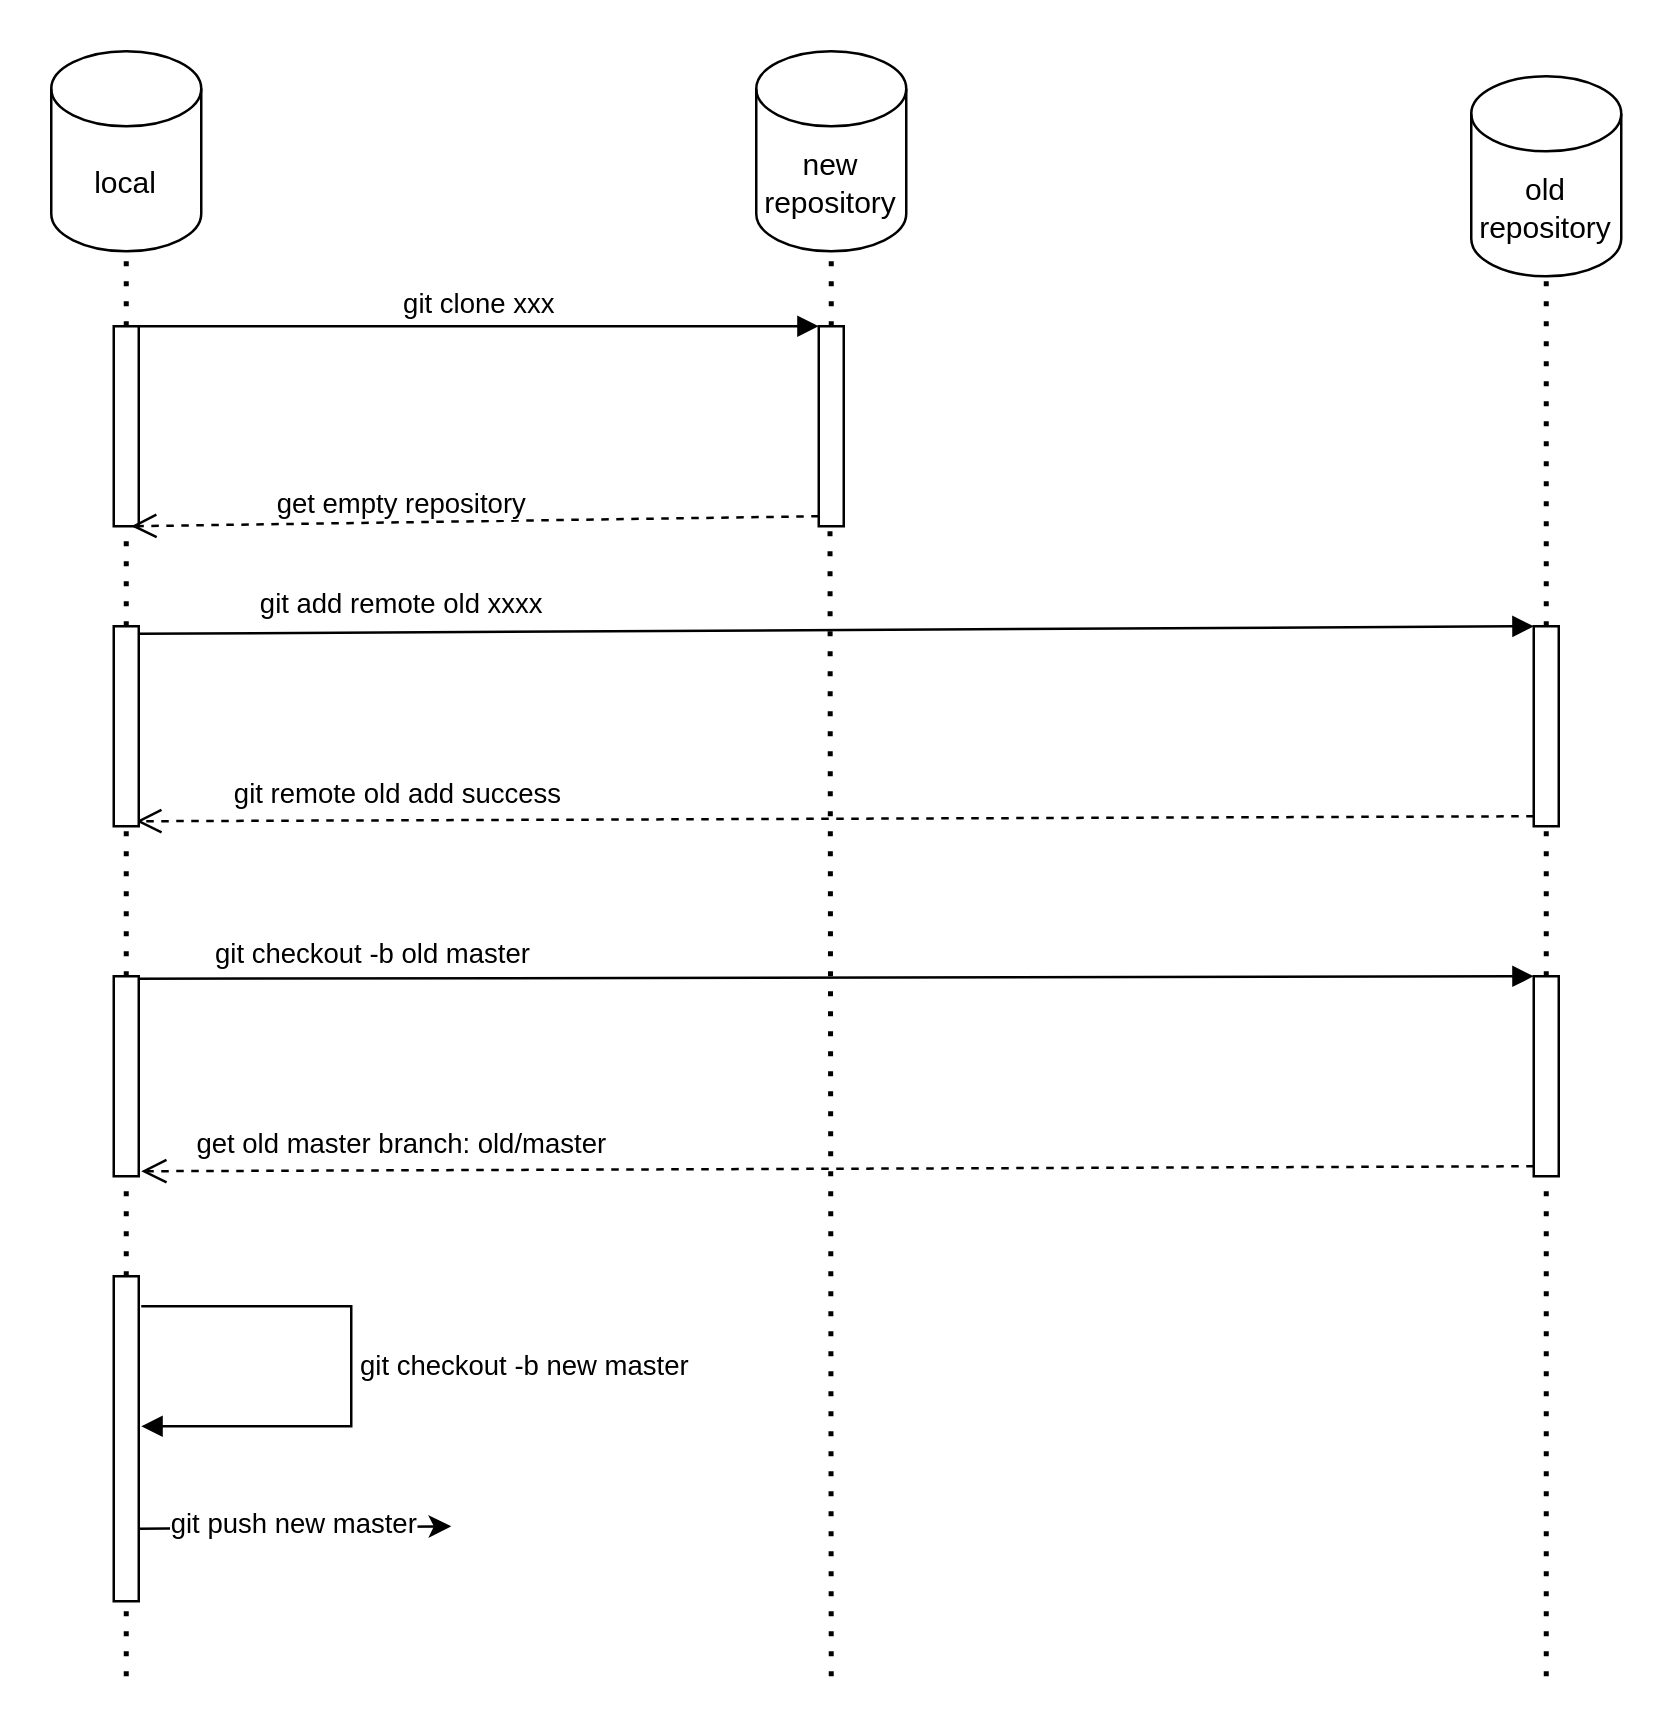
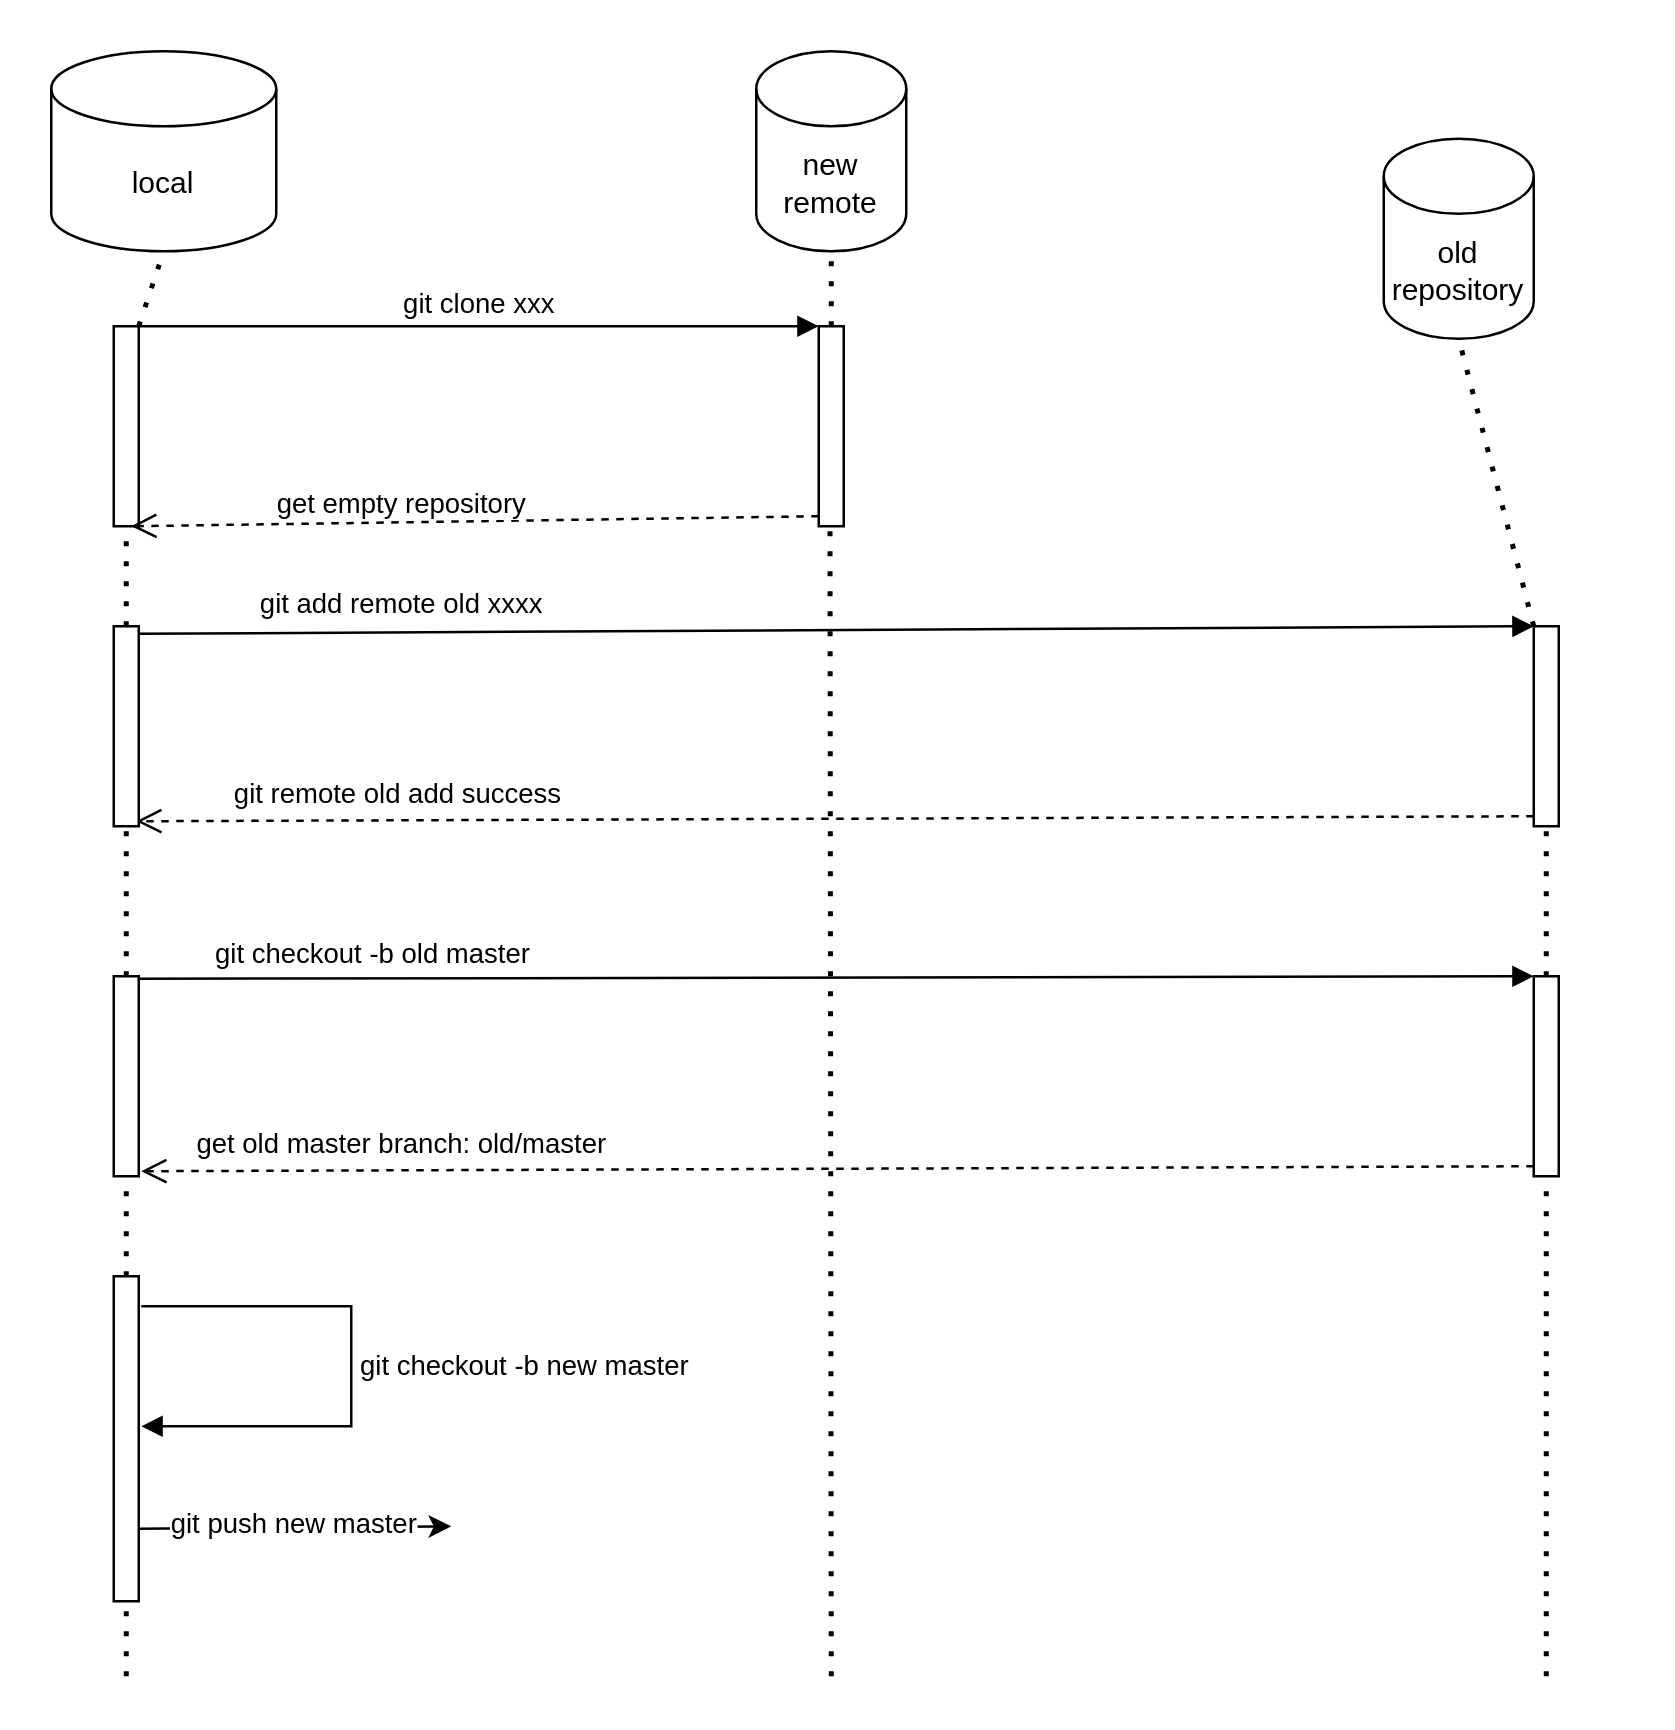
(126, 151) -> (164, 151)
(1546, 176) -> (1459, 239)
(831, 184) -> (831, 184)
